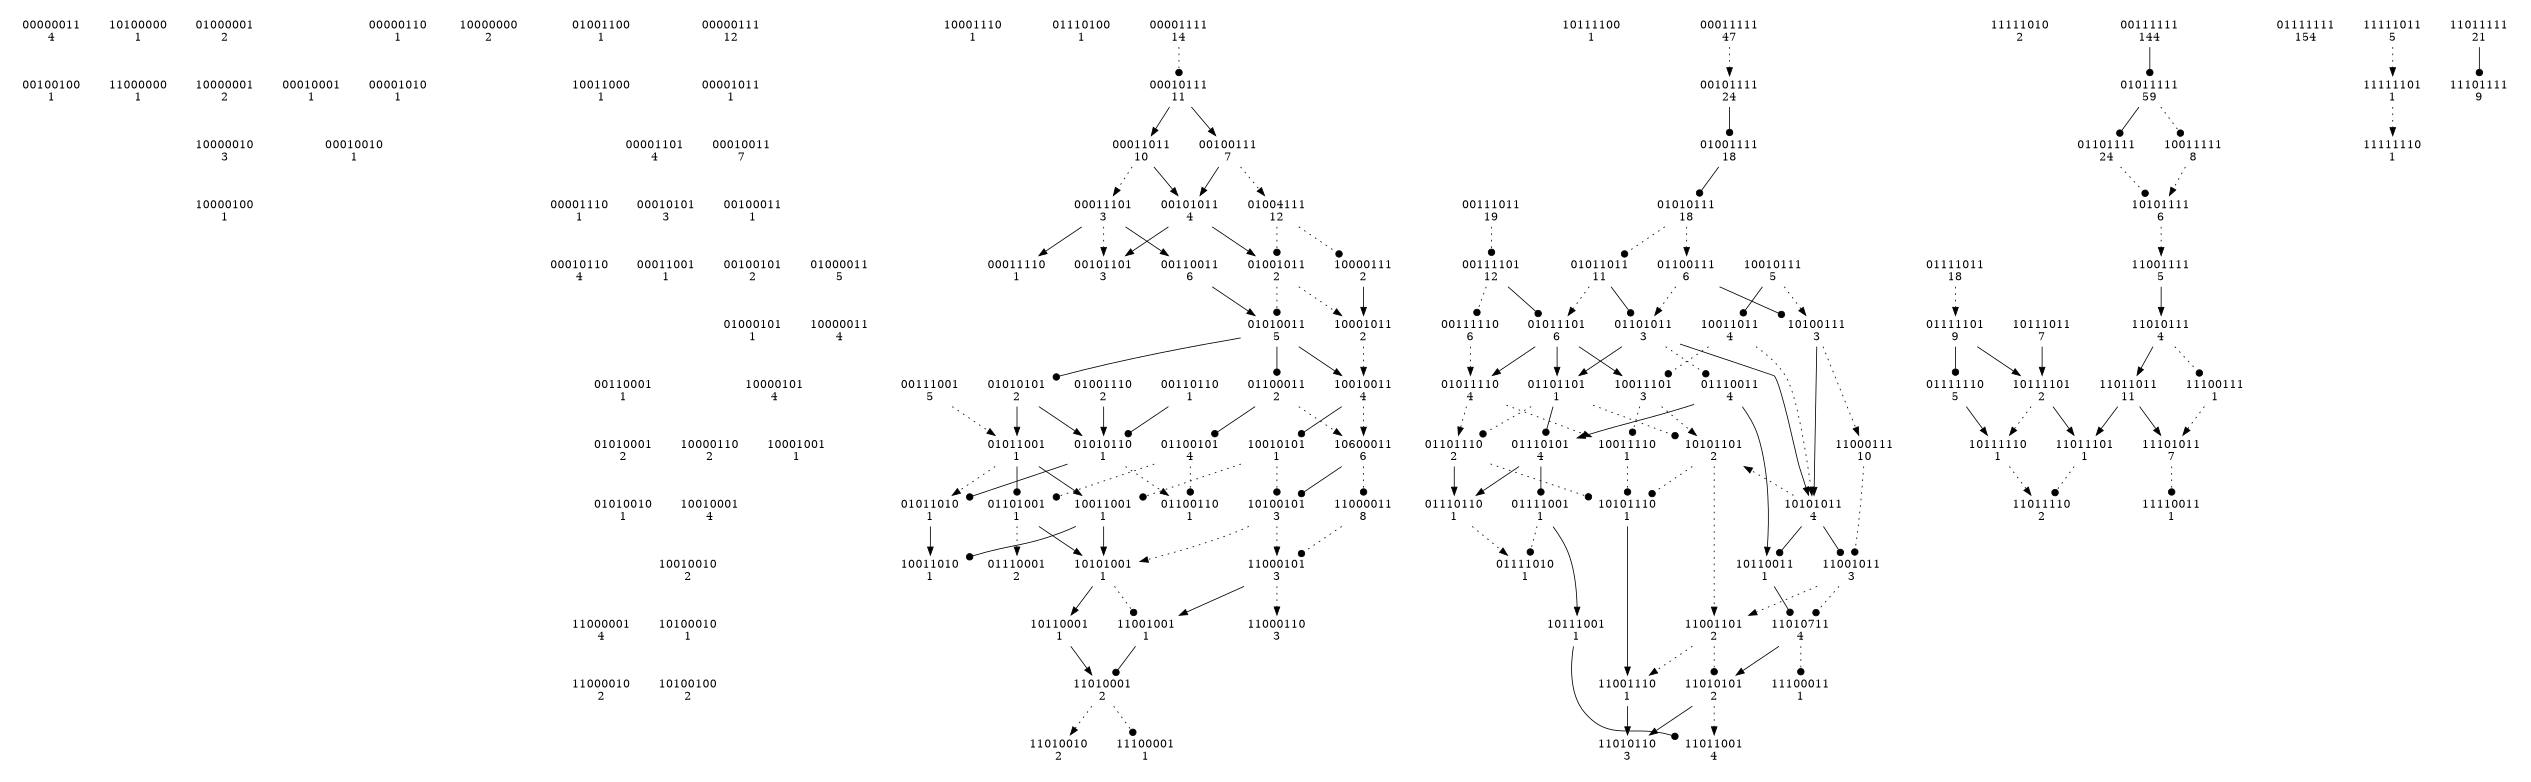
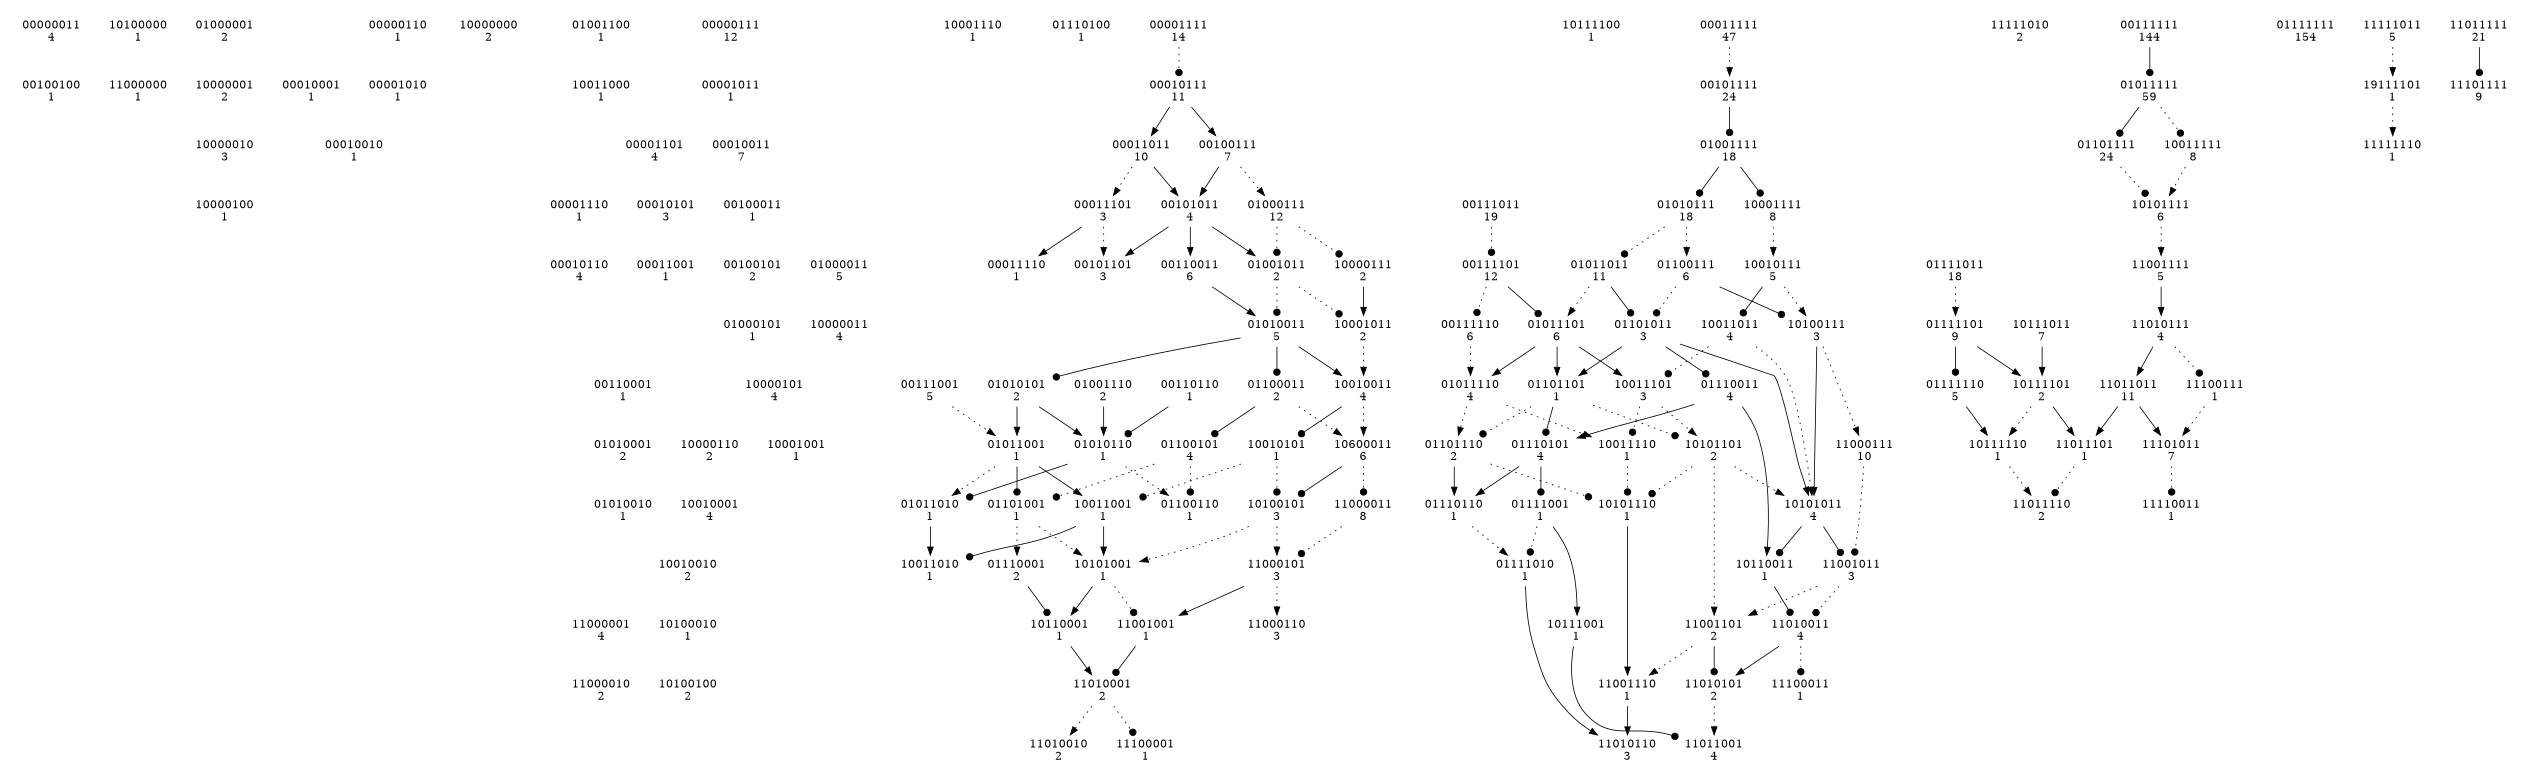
(2393, 91) -> (2393, 91)
(1277, 211) -> (1277, 211)
none -> (1773, 211)
(1143, 238) -> (1190, 237)
(1668, 298) -> (1668, 298)
(1318, 299) -> (1318, 299)
(1682, 358) -> (1682, 358)
(1773, 483) -> (1755, 479)
(1058, 539) -> (1058, 539)
none -> (1036, 598)
(1801, 631) -> (1801, 631)
(1714, 657) -> (1714, 657)
(1674, 718) -> (1540, 667)
